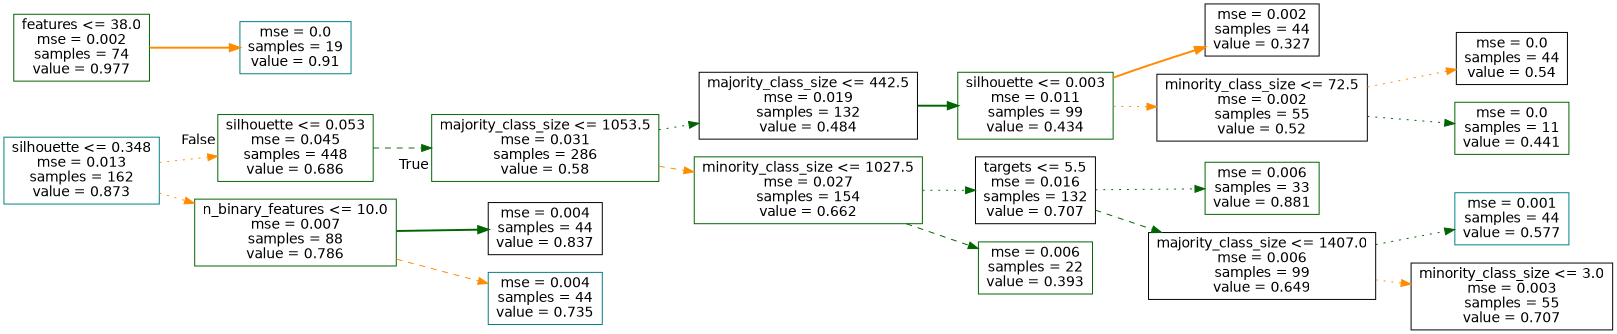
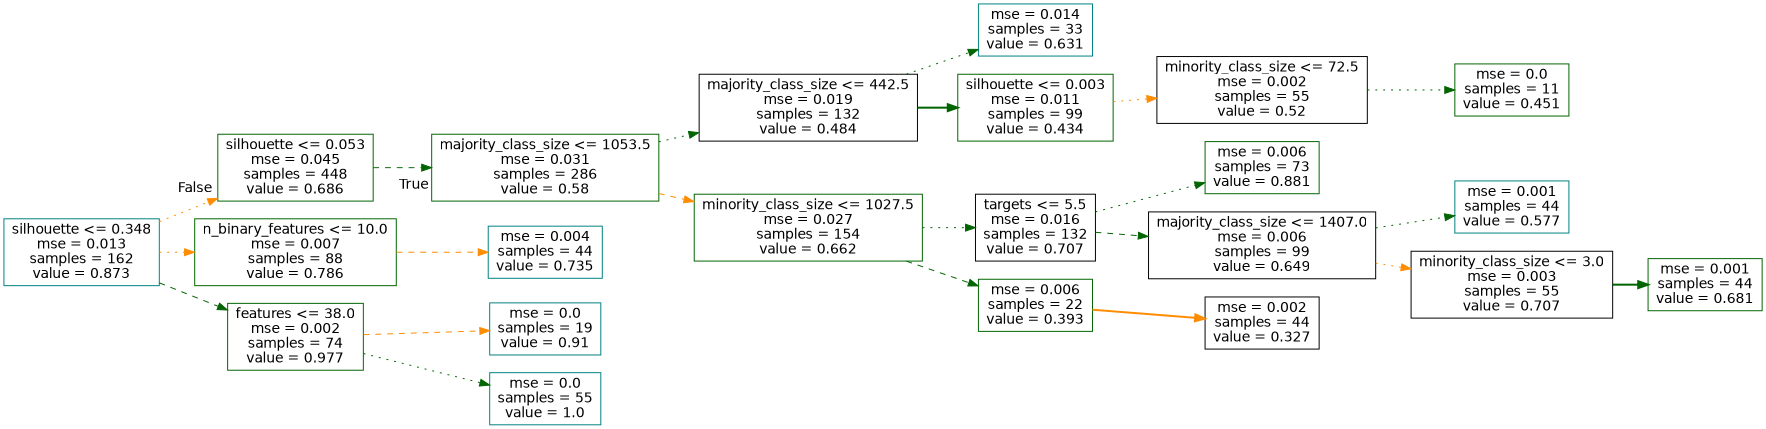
none -> (1035, 30)
(190, 48) -> (422, 333)
(1512, 59) -> none
(1154, 64) -> (1144, 314)
(1512, 128) -> (1512, 90)
(1262, 188) -> (1262, 168)
(545, 229) -> none
none -> (1705, 285)
none -> (189, 295)
none -> (545, 399)
